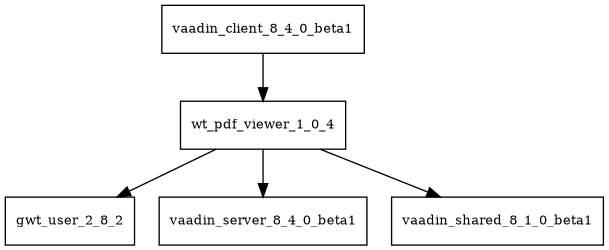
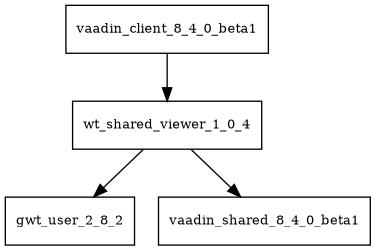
(263, 125) -> (167, 125)
(263, 221) -> none
(497, 221) -> (264, 221)
